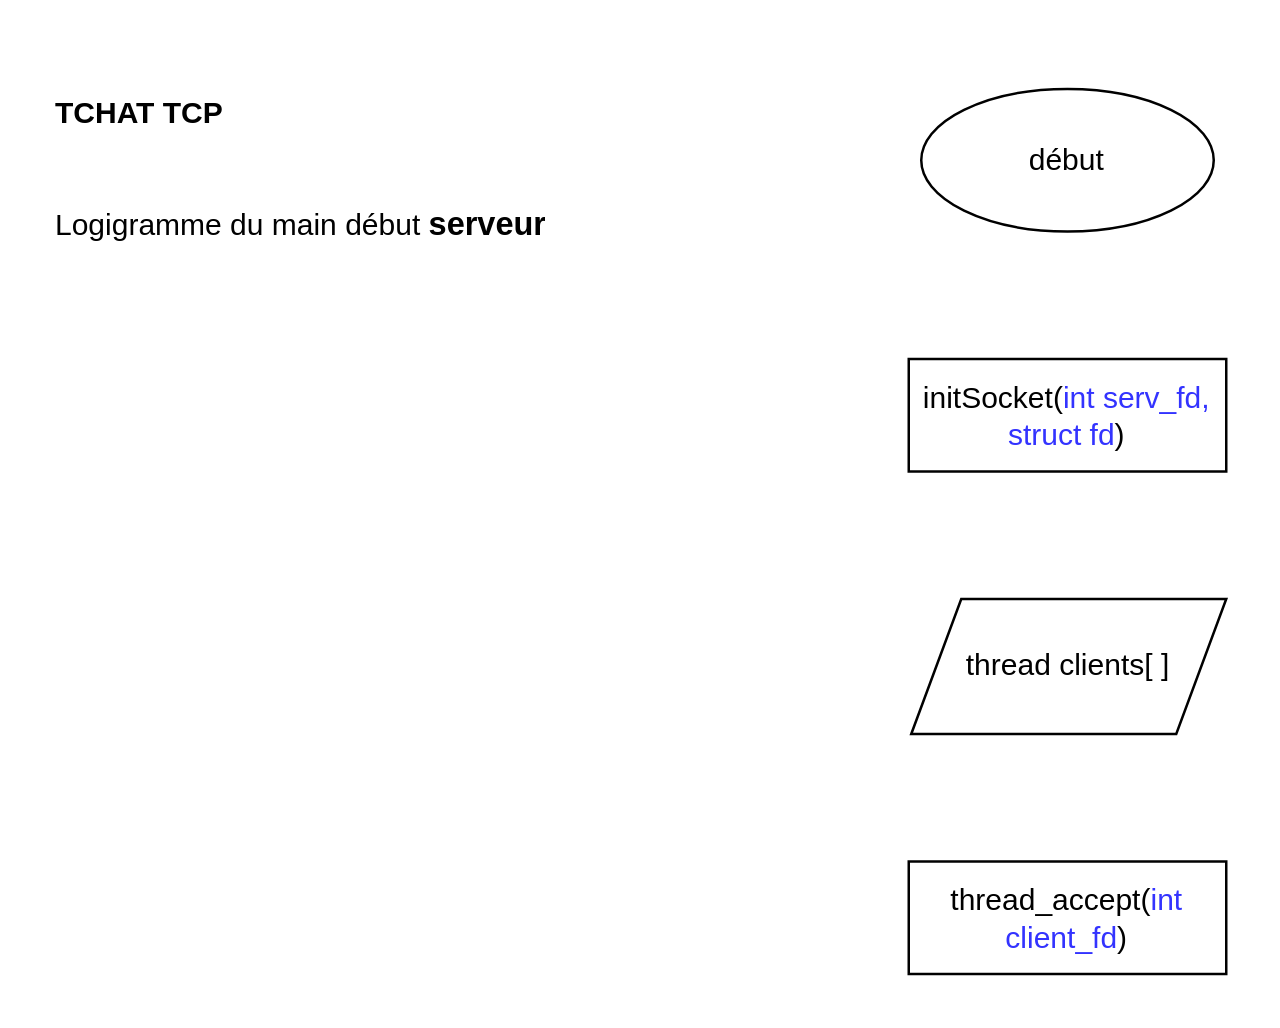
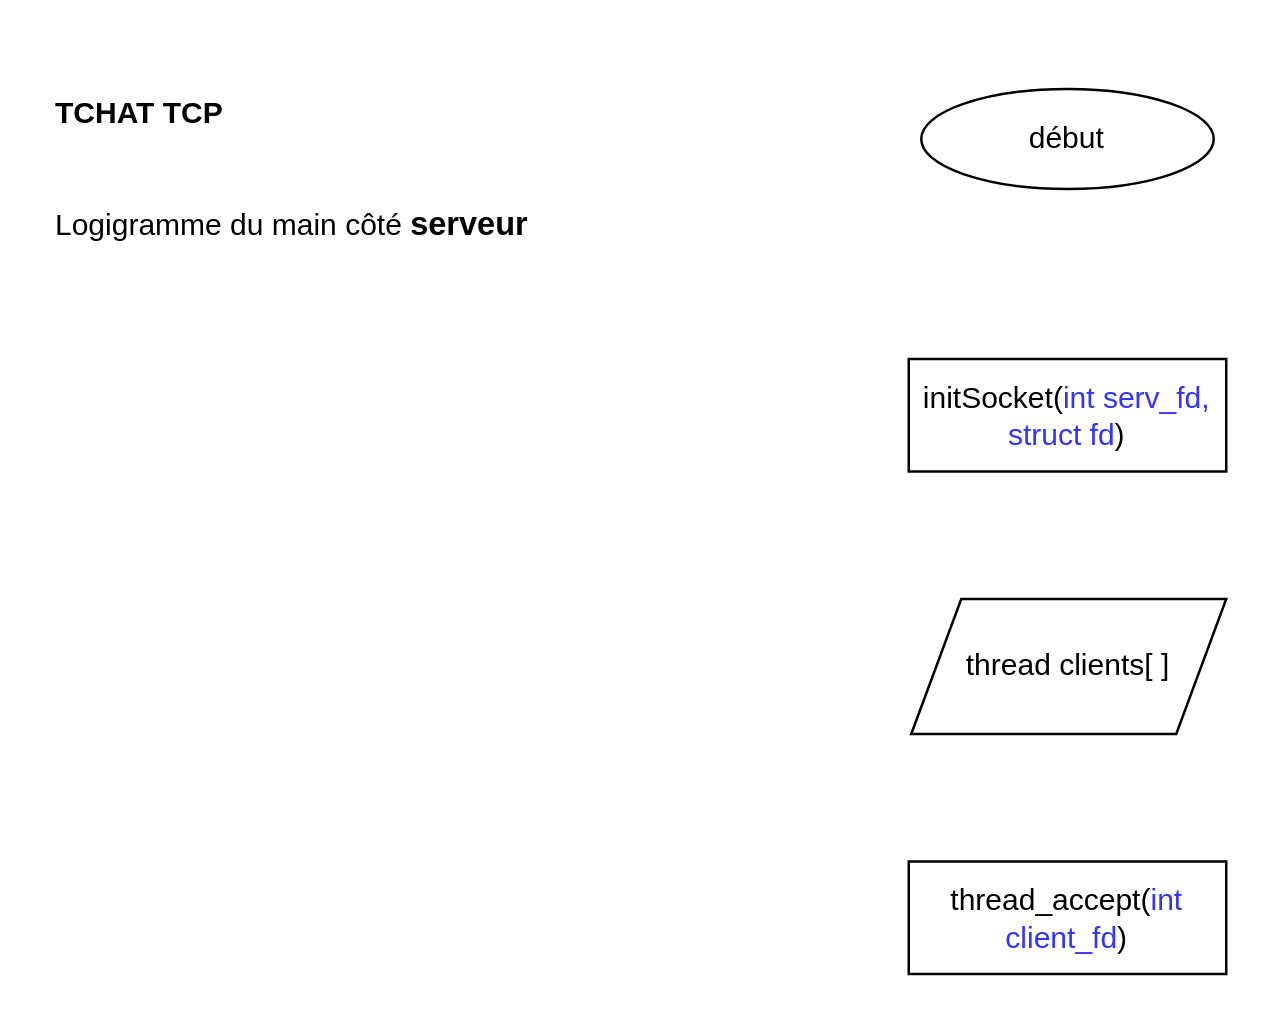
(319, 105) -> (319, 105)
(1068, 160) -> (1068, 139)
